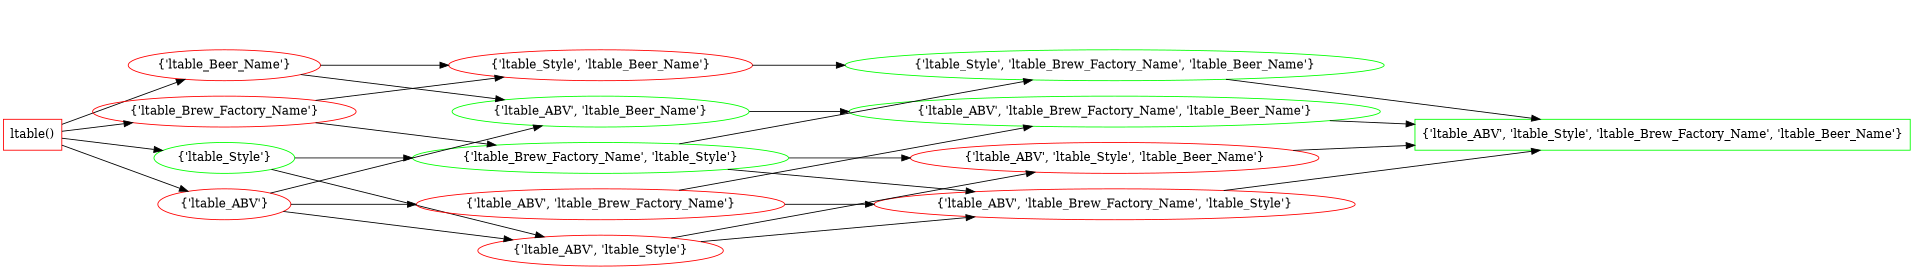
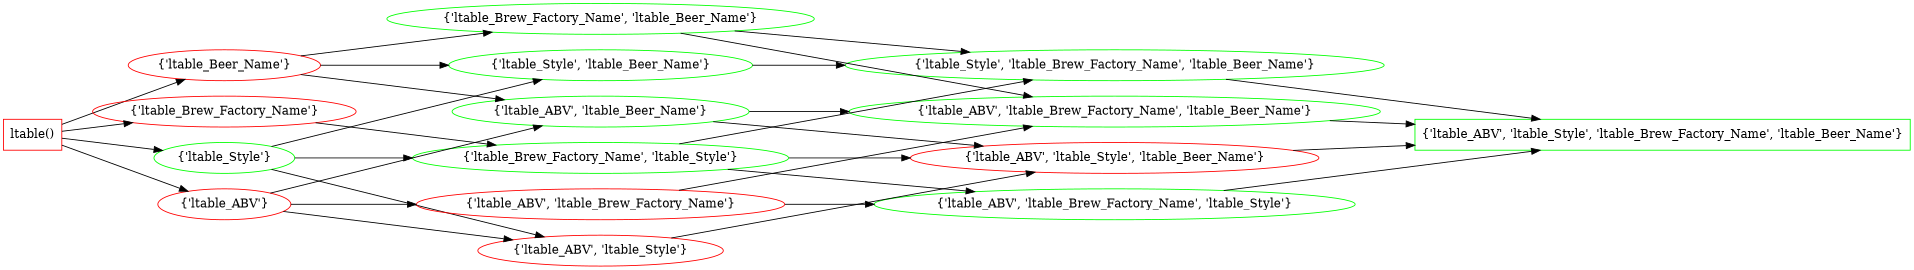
none -> (601, 19)
(601, 65) -> (601, 65)
(387, 92) -> (402, 114)
none -> (844, 134)
(1115, 204) -> (1115, 204)
(833, 230) -> none
